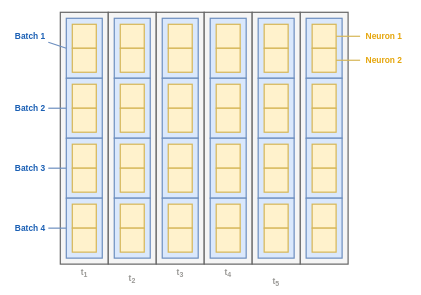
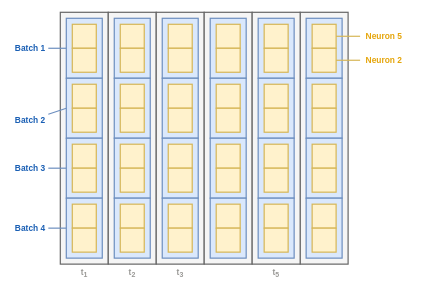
(30, 36) -> (30, 48)
(384, 36) -> (384, 36)
(30, 108) -> (30, 120)
(228, 273) -> none
(132, 279) -> (132, 273)
(276, 282) -> (276, 273)
